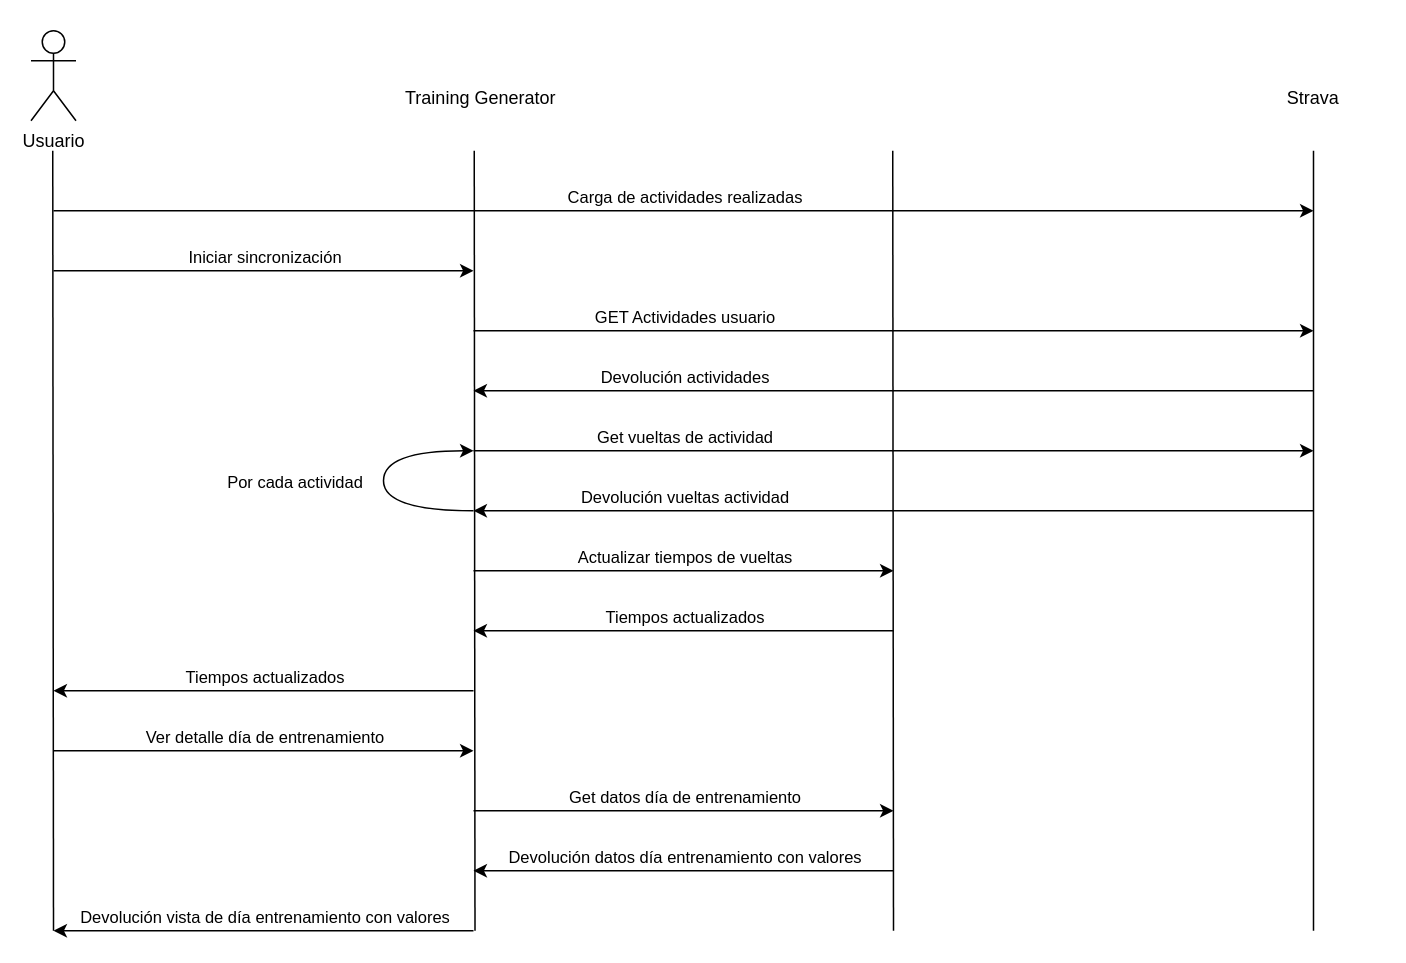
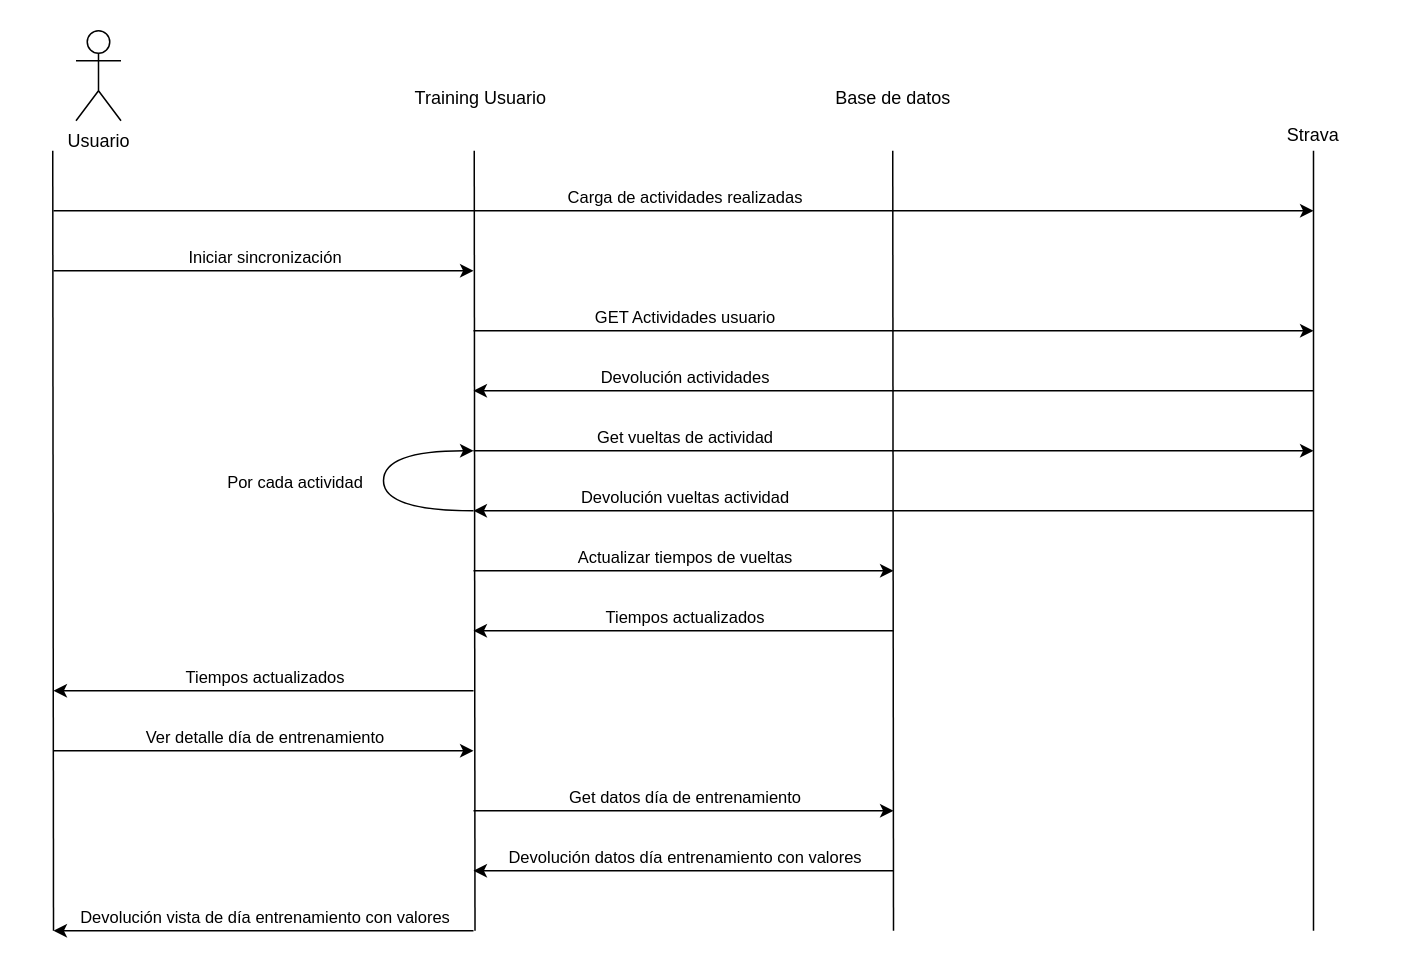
(53, 76) -> (98, 76)
(481, 98) -> (481, 98)
none -> (893, 98)
(1313, 98) -> (1313, 136)
